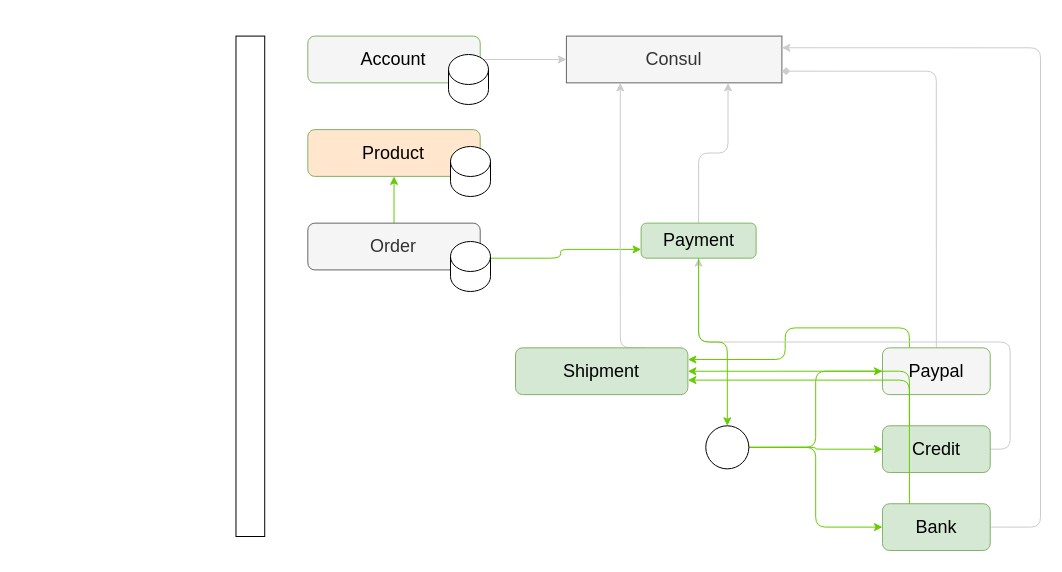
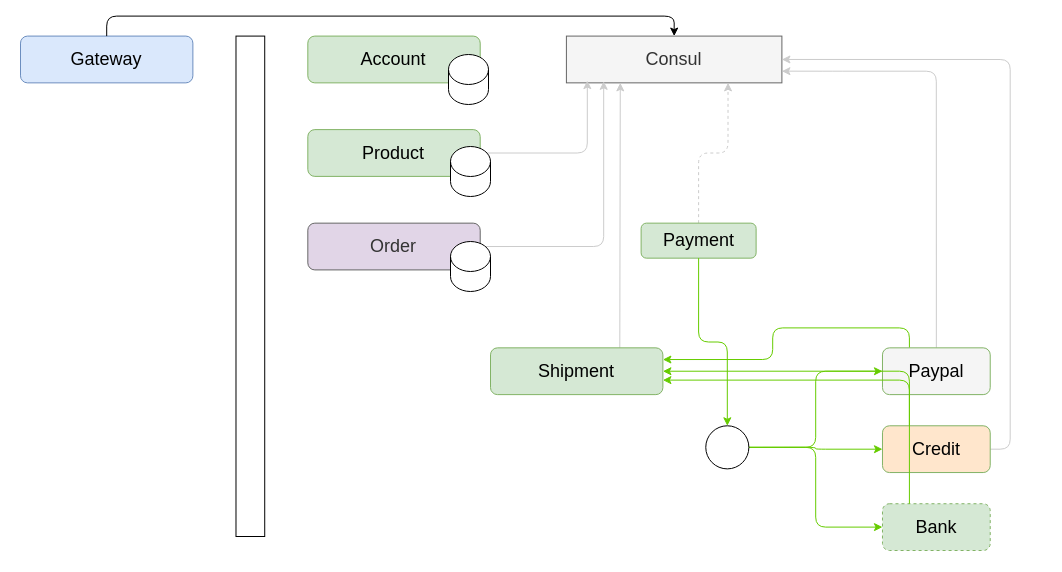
none -> (388, 16)
none -> (107, 59)
(394, 59) -> (394, 59)
(521, 59) -> none
(791, 71) -> (790, 71)
(394, 153) -> (394, 153)
none -> (564, 153)
(711, 153) -> (711, 153)
(394, 203) -> none
(394, 247) -> (394, 247)
none -> (577, 247)
(561, 251) -> none
(787, 342) -> (1010, 100)
(602, 371) -> (577, 371)
(936, 449) -> (936, 449)
(936, 527) -> (936, 527)
(991, 527) -> none
